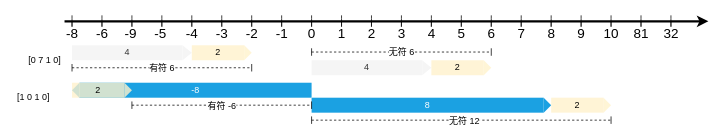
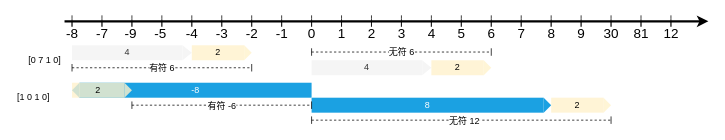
(102, 34) -> (102, 34)
(612, 34) -> (612, 34)
(672, 34) -> (672, 34)
